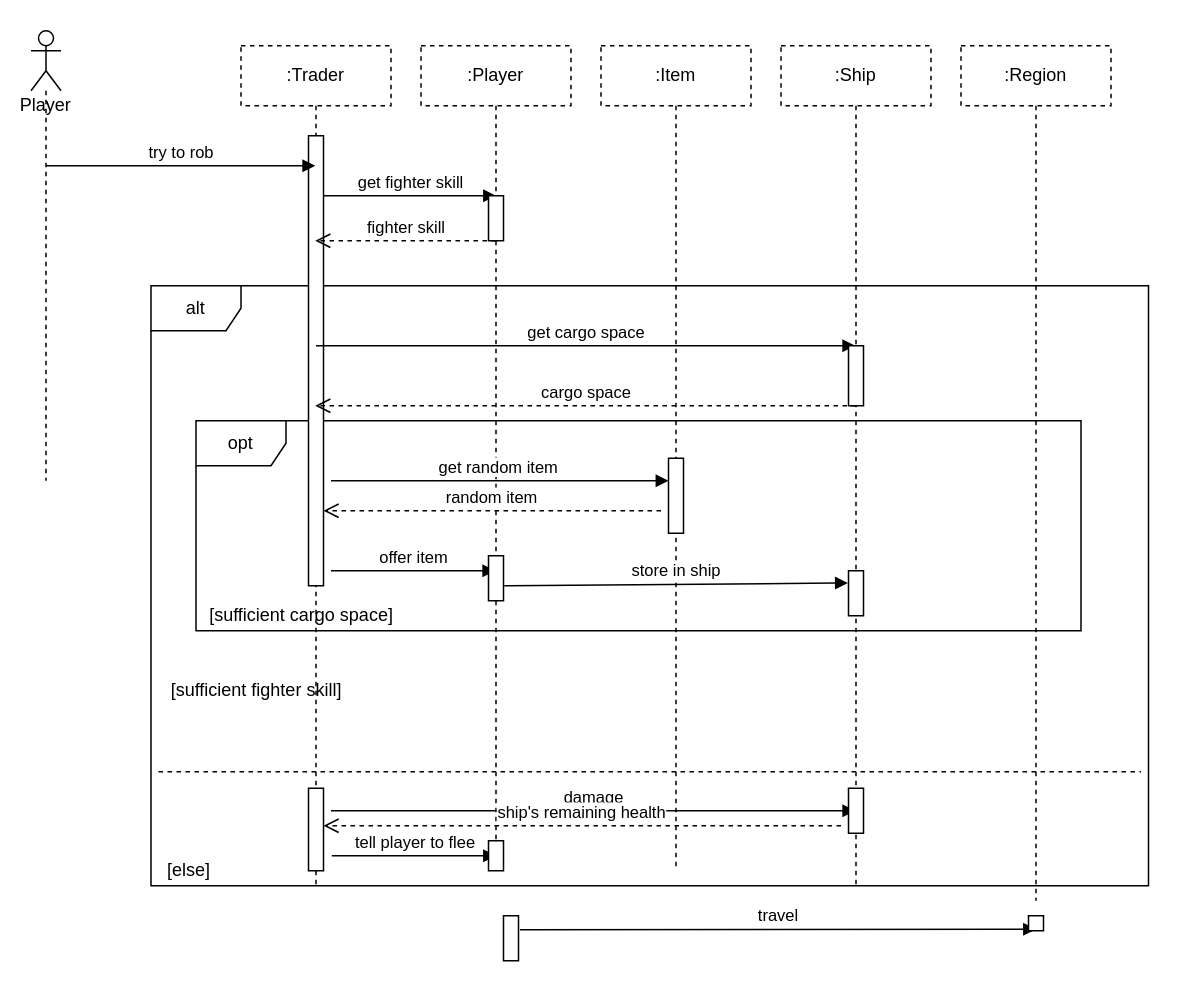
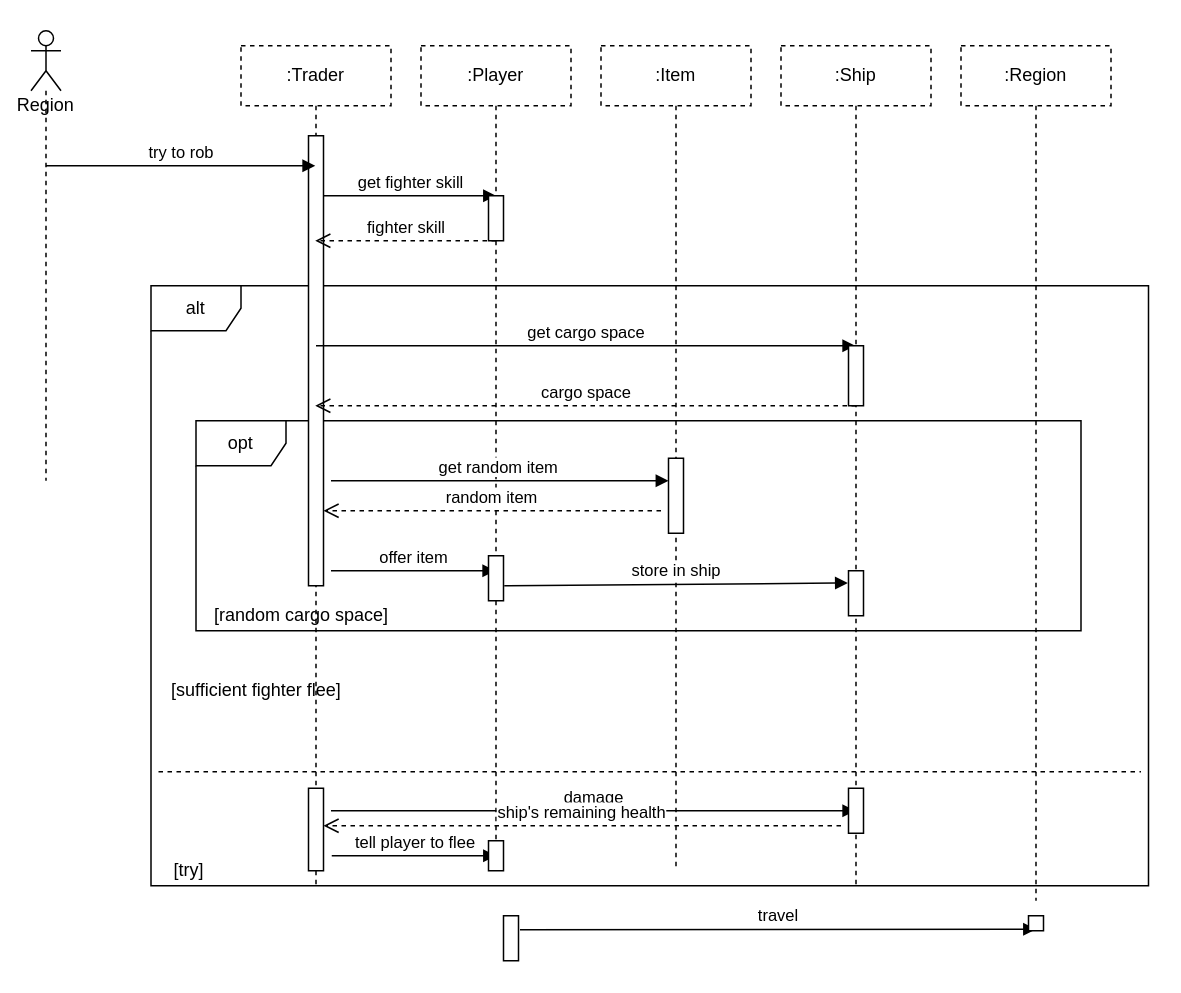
(46, 128) -> (46, 128)
(302, 616) -> (302, 616)
(257, 691) -> (257, 691)
(189, 871) -> (189, 871)
